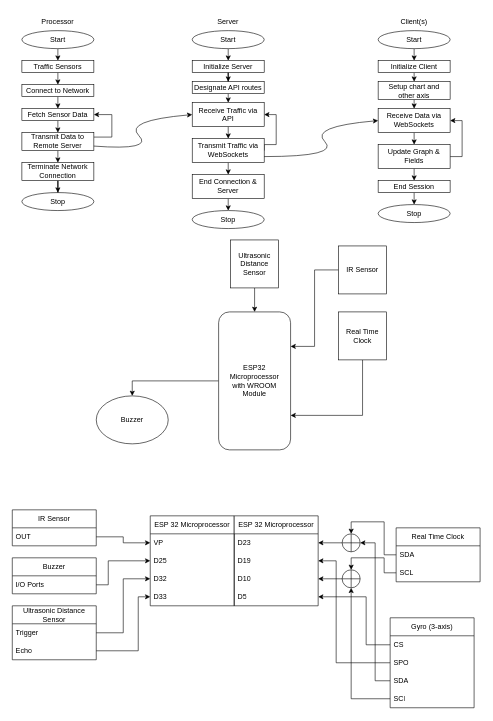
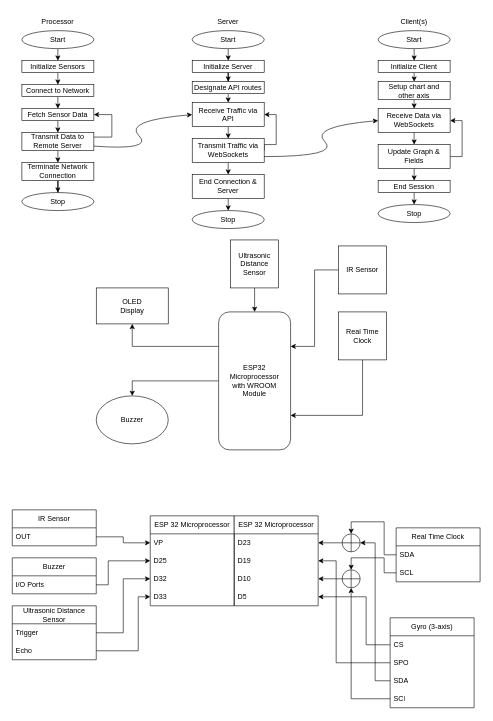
(58, 66) -> (58, 66)
none -> (132, 306)
none -> (174, 346)
